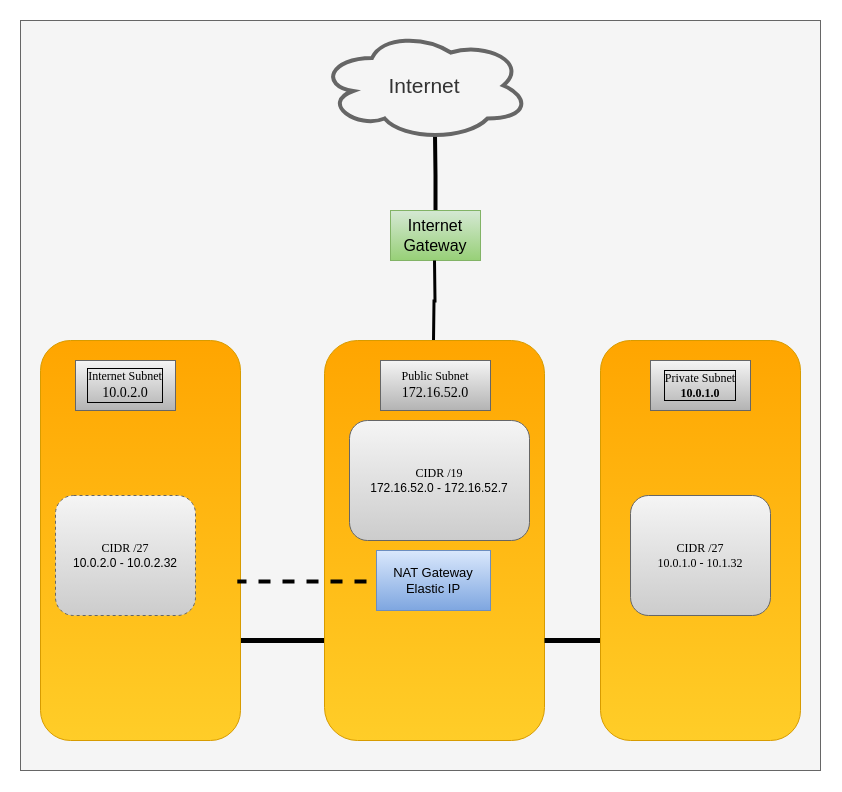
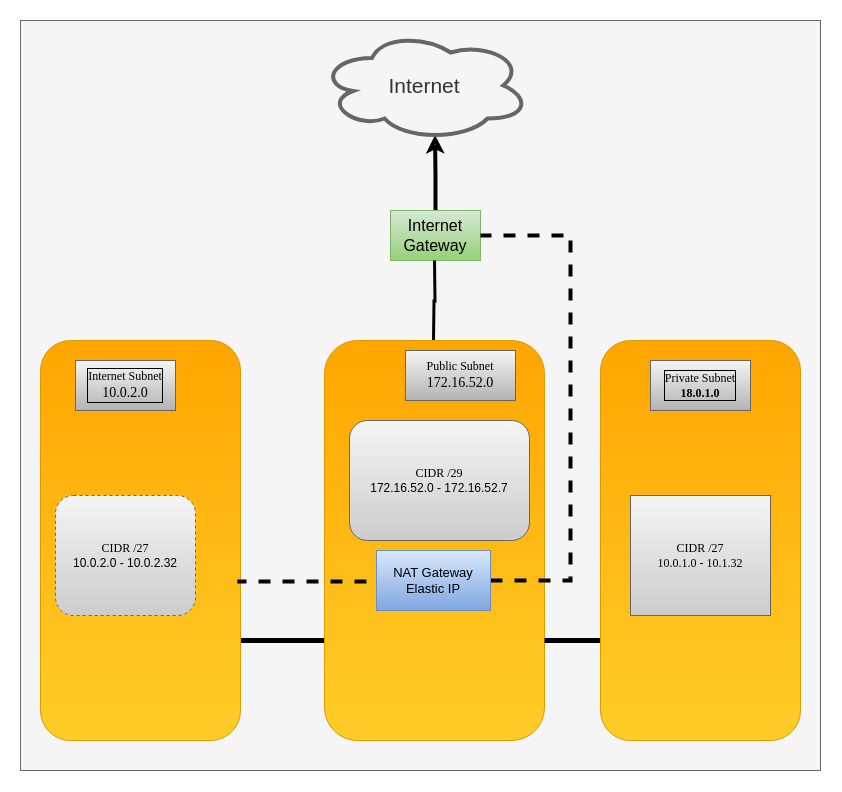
(435, 143) -> (435, 149)
(436, 386) -> (461, 376)
(701, 386) -> (701, 386)
(440, 481) -> (440, 481)
(701, 556) -> (701, 556)
none -> (521, 581)
